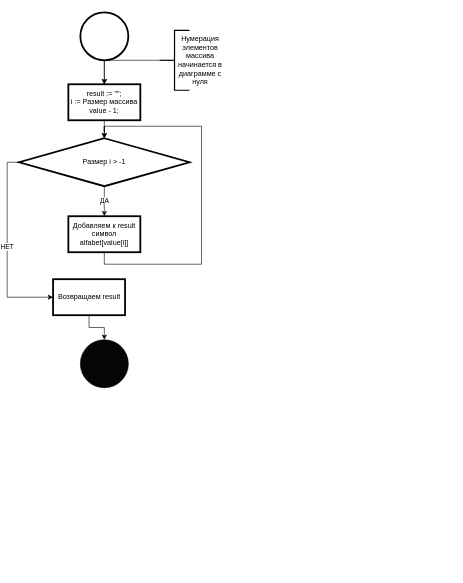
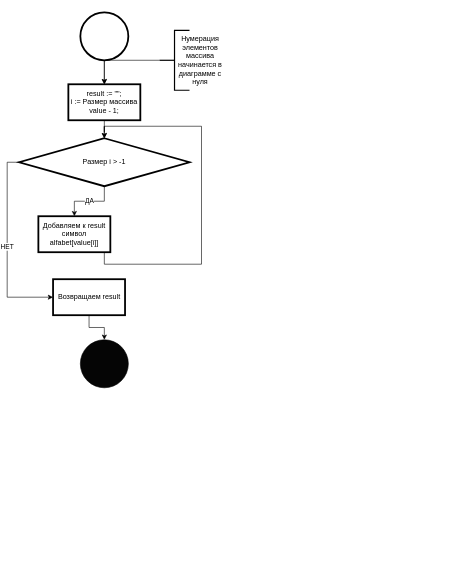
(104, 234) -> (74, 234)
